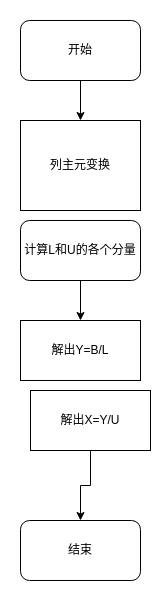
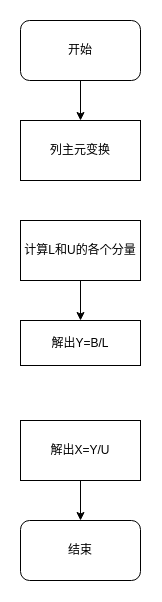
(81, 166) -> (81, 151)
(81, 251) -> (81, 251)
(81, 351) -> (81, 343)
(91, 421) -> (81, 451)
